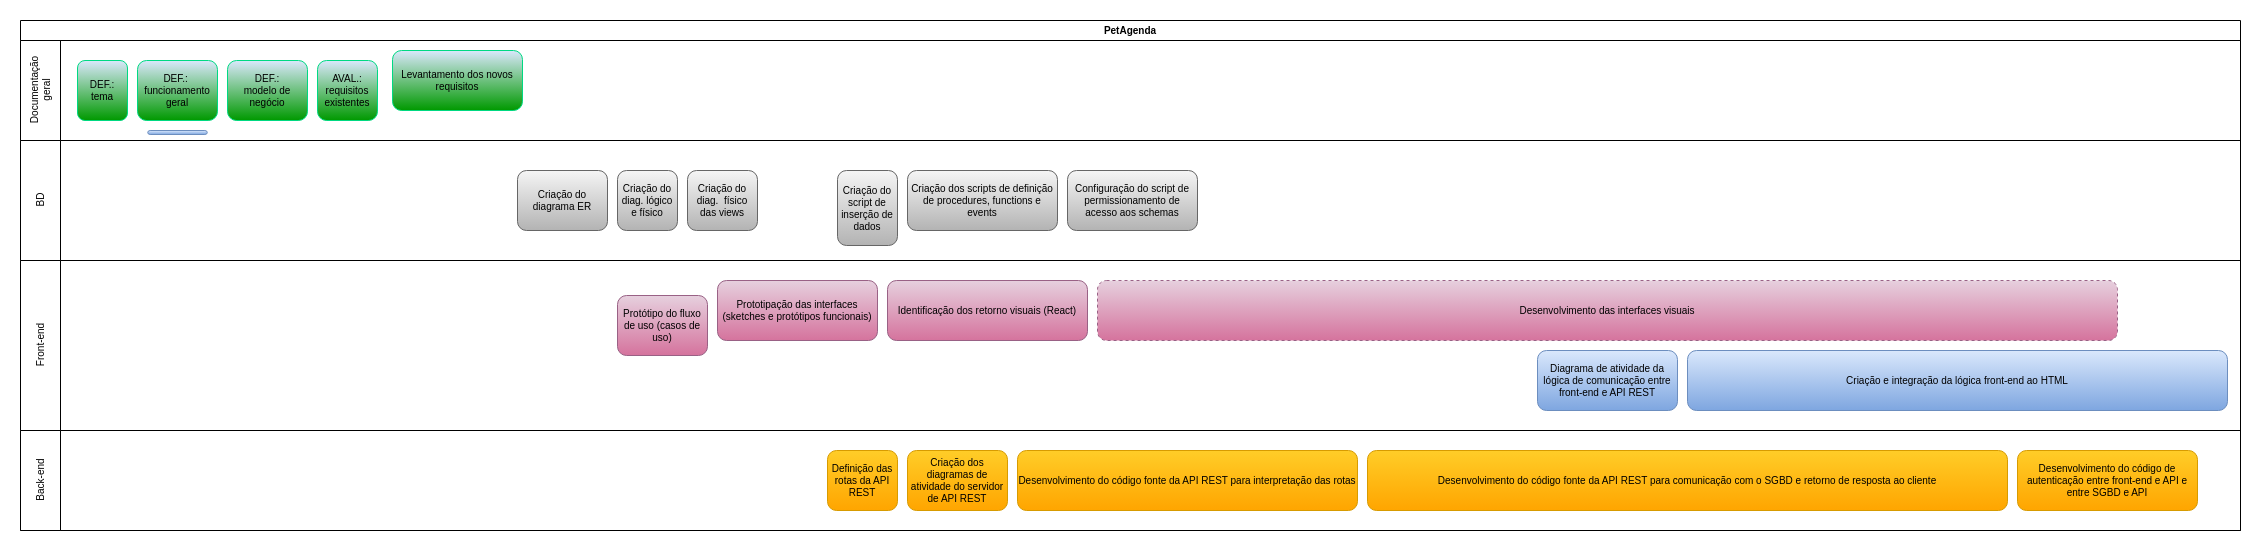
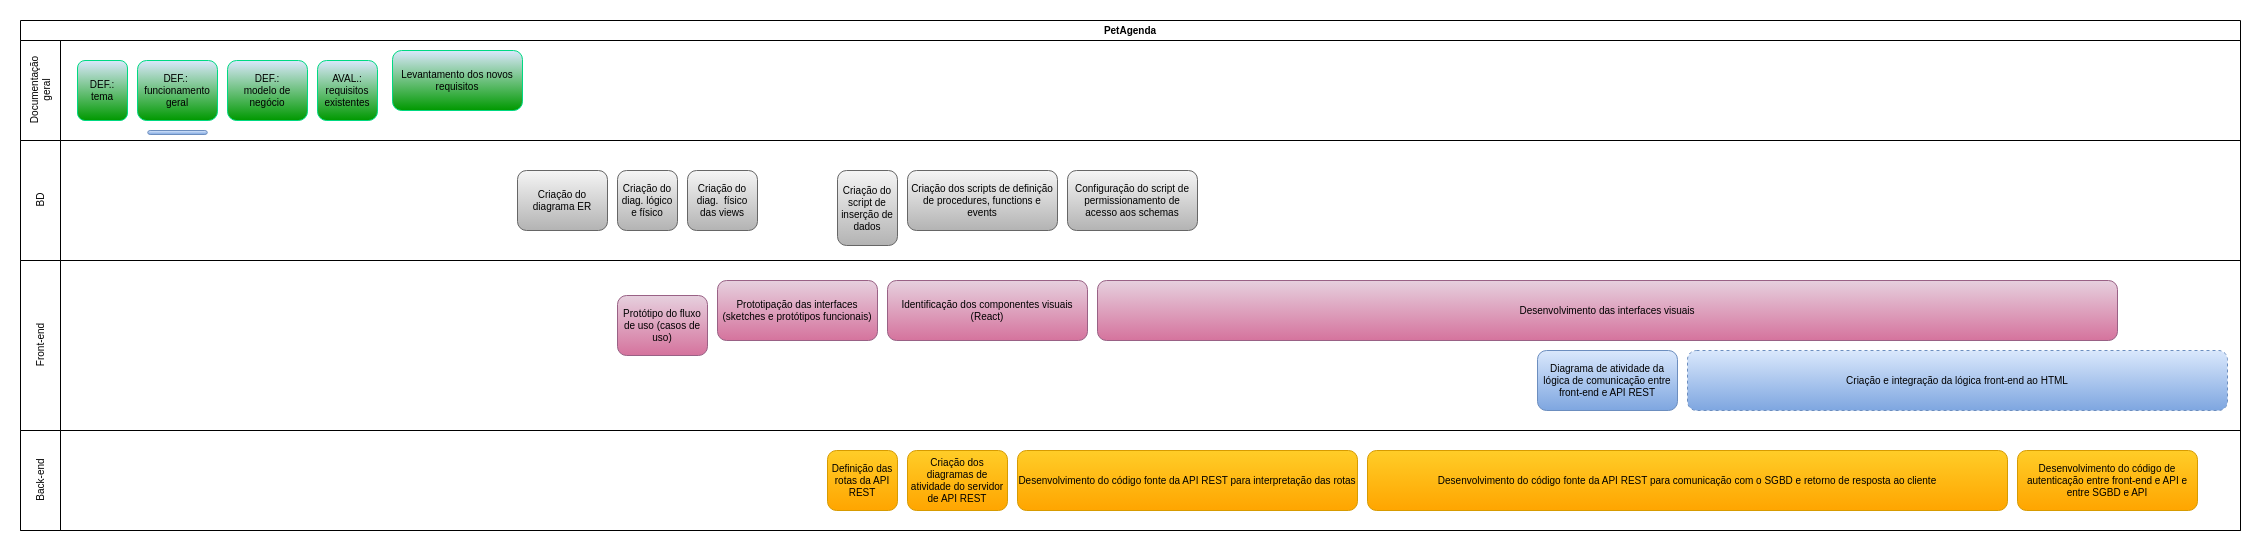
(988, 311) -> (988, 311)
(1608, 311) -> (1608, 311)
(1958, 381) -> (1958, 381)
